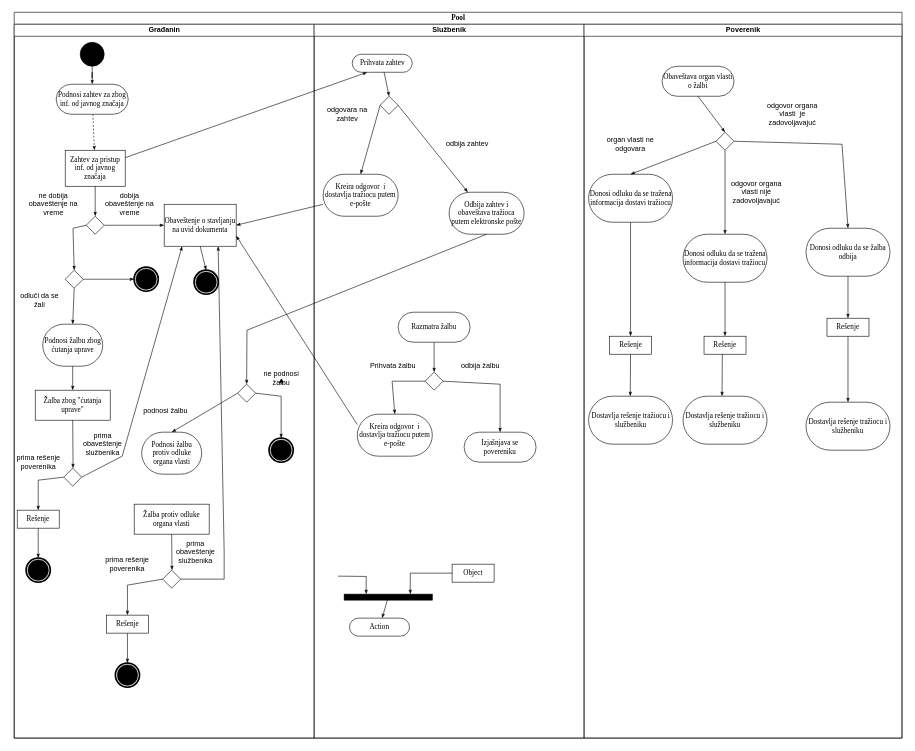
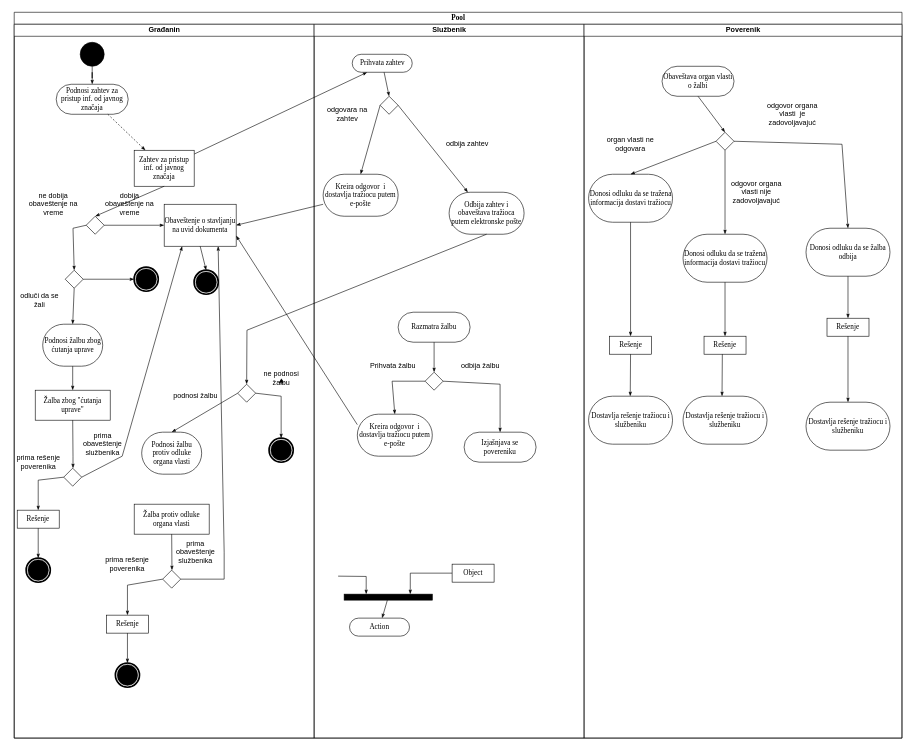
(92, 99) -> (92, 99)
(95, 168) -> (164, 168)
(166, 411) -> (196, 396)
